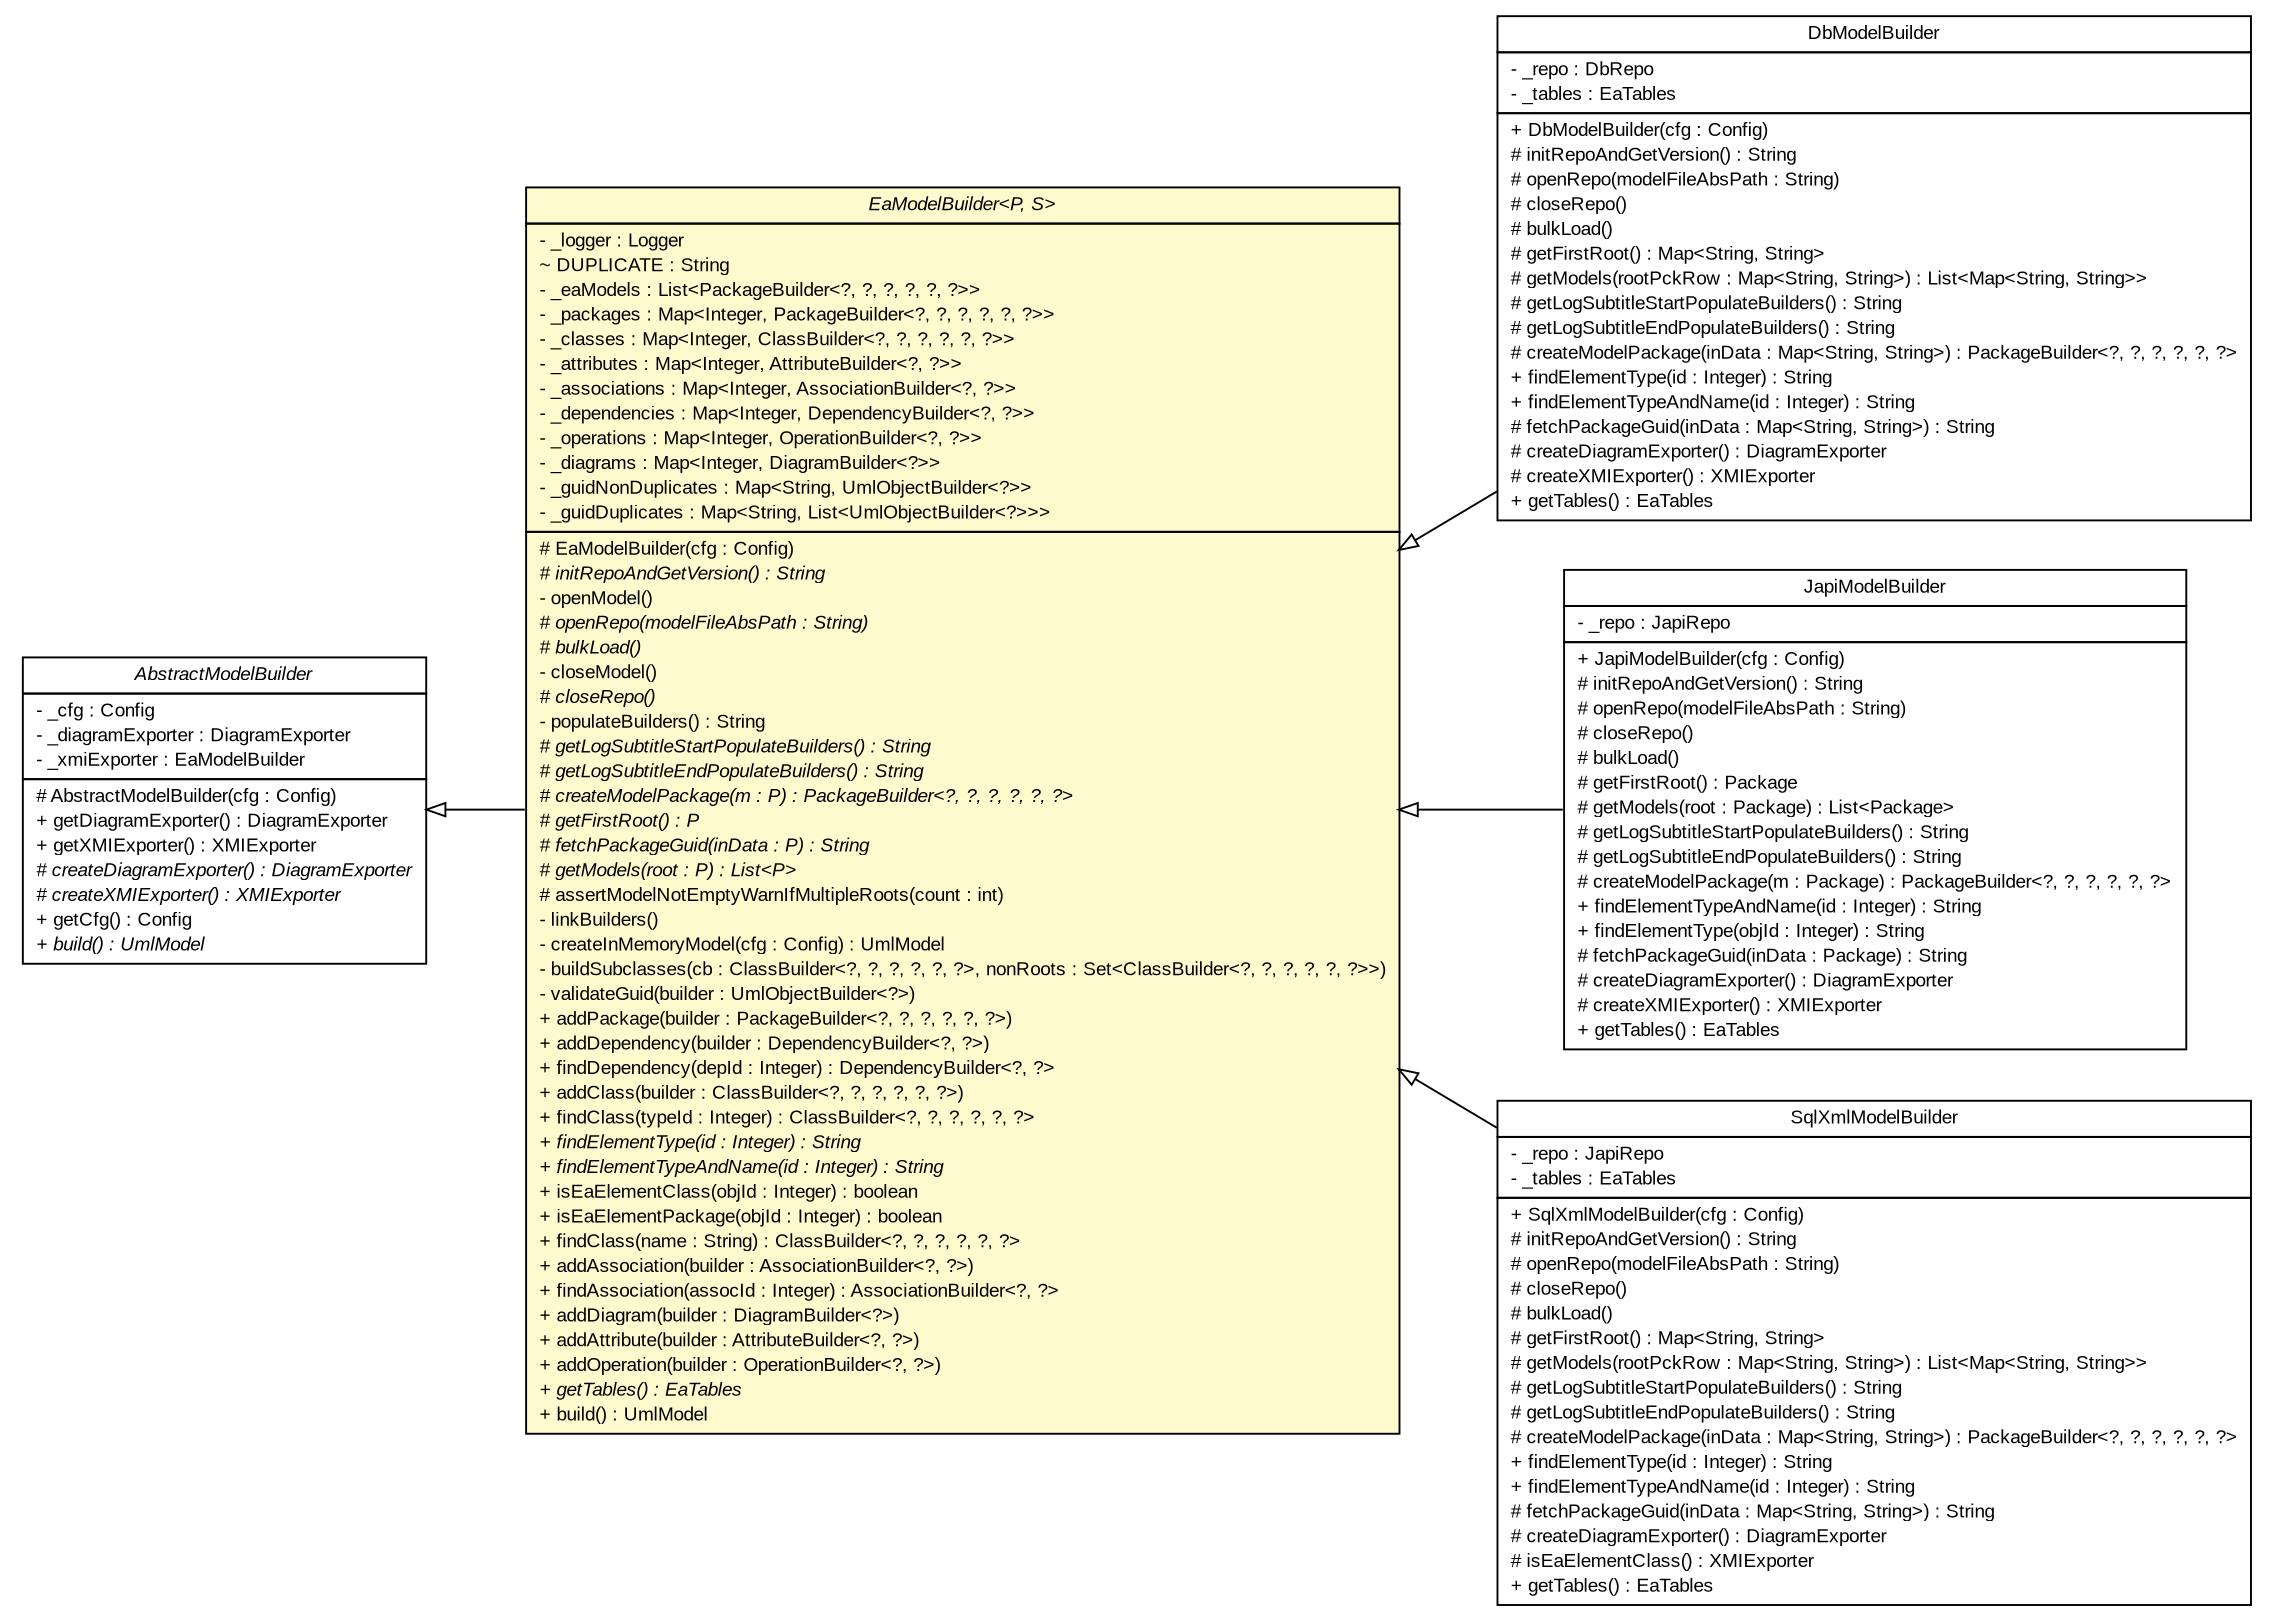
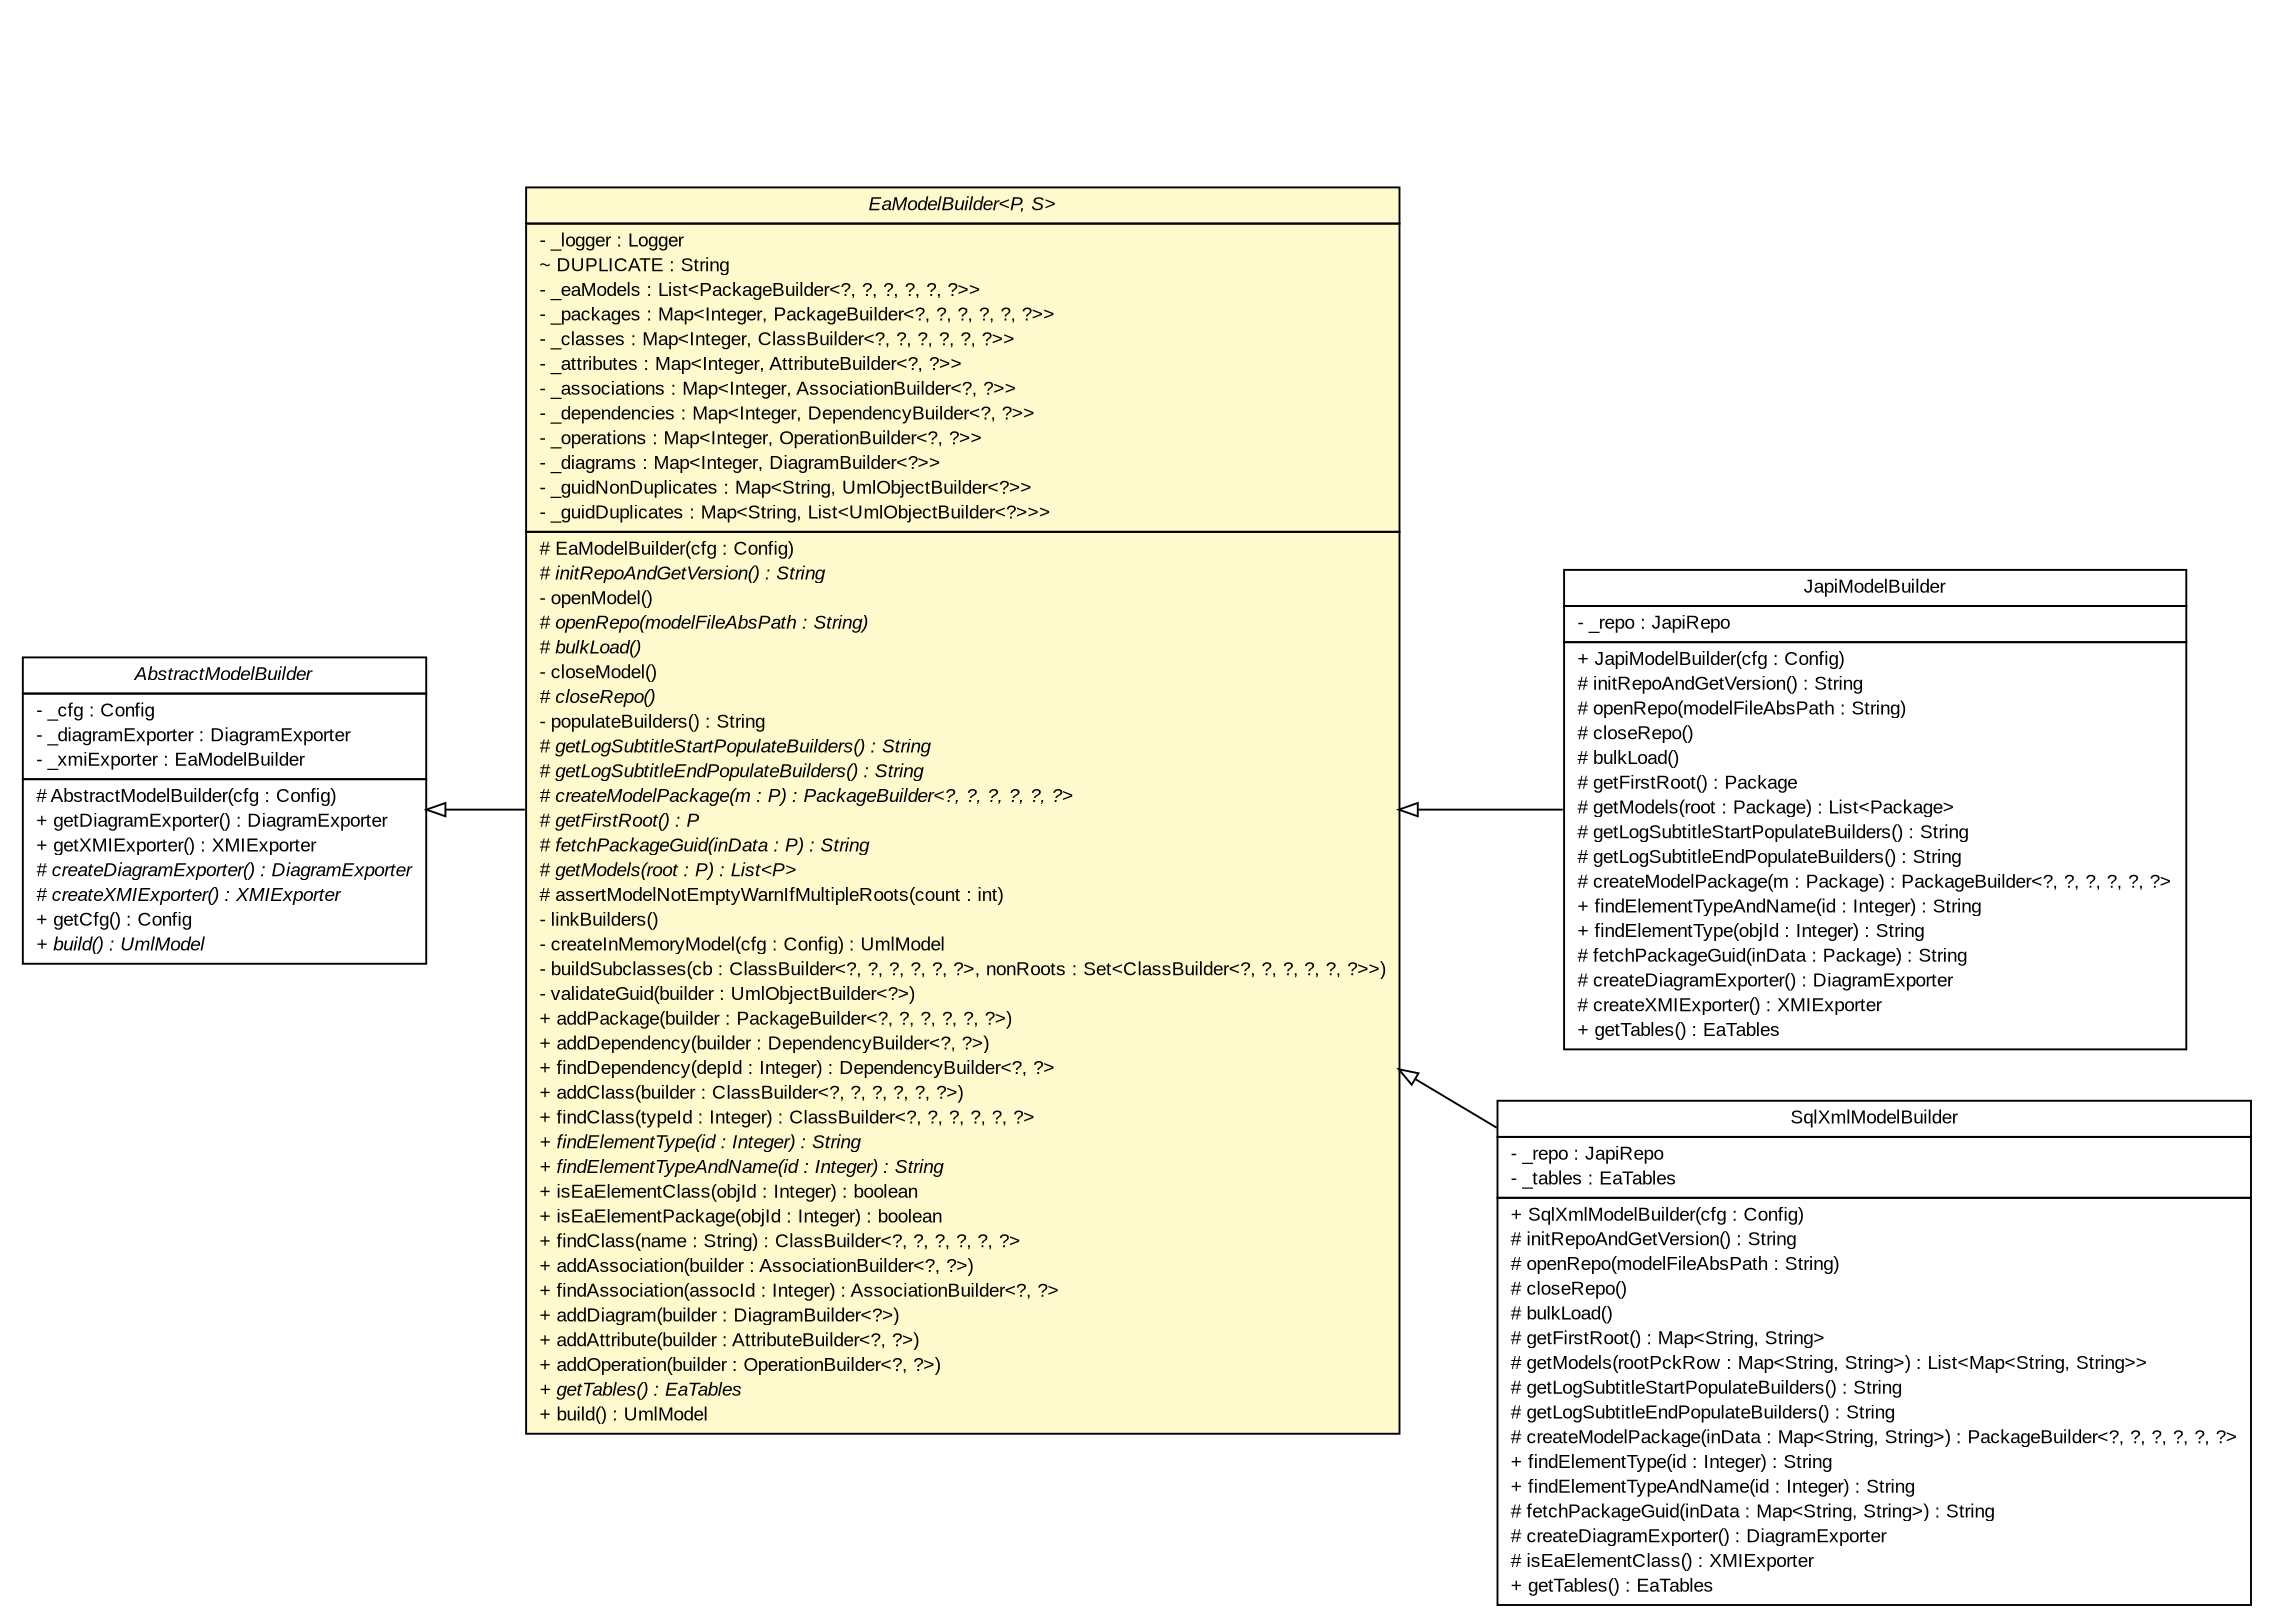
(1874, 267) -> none
